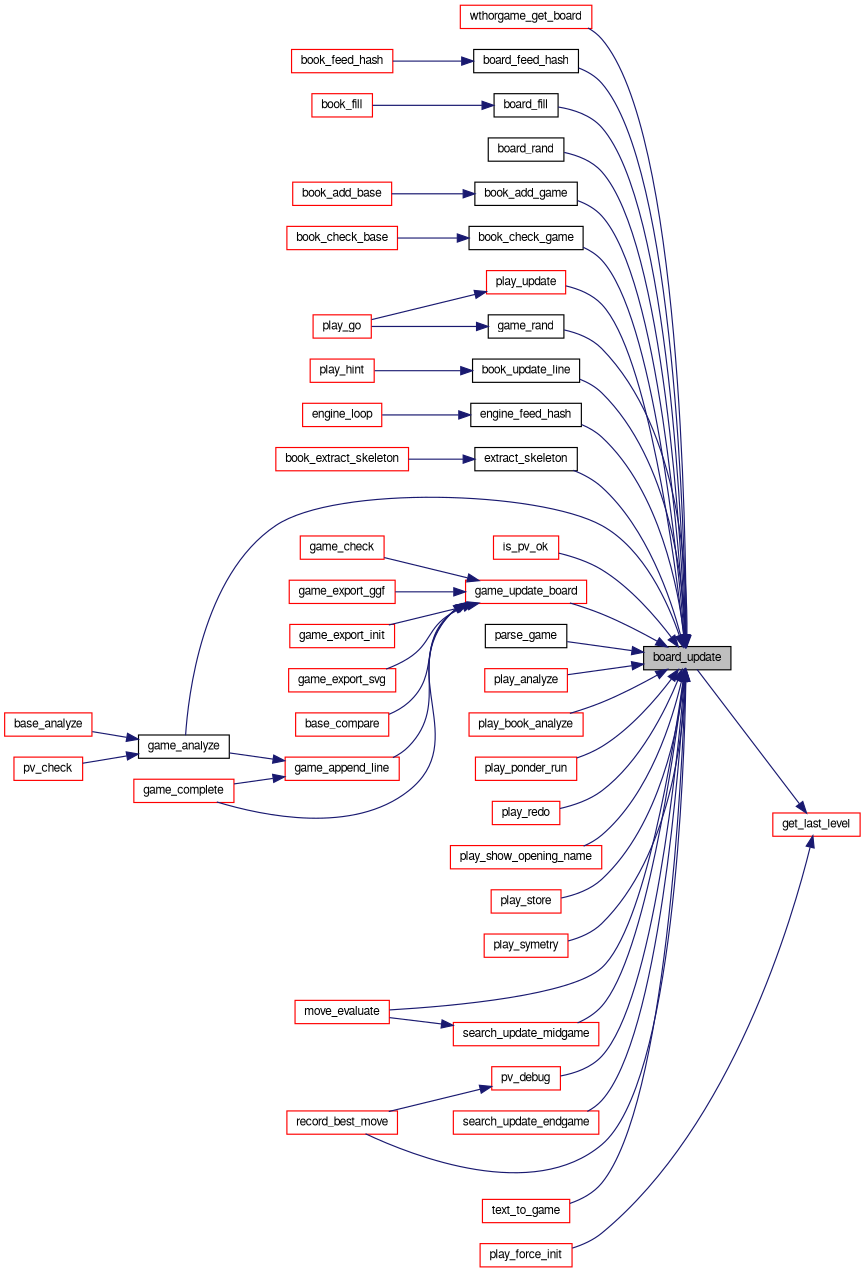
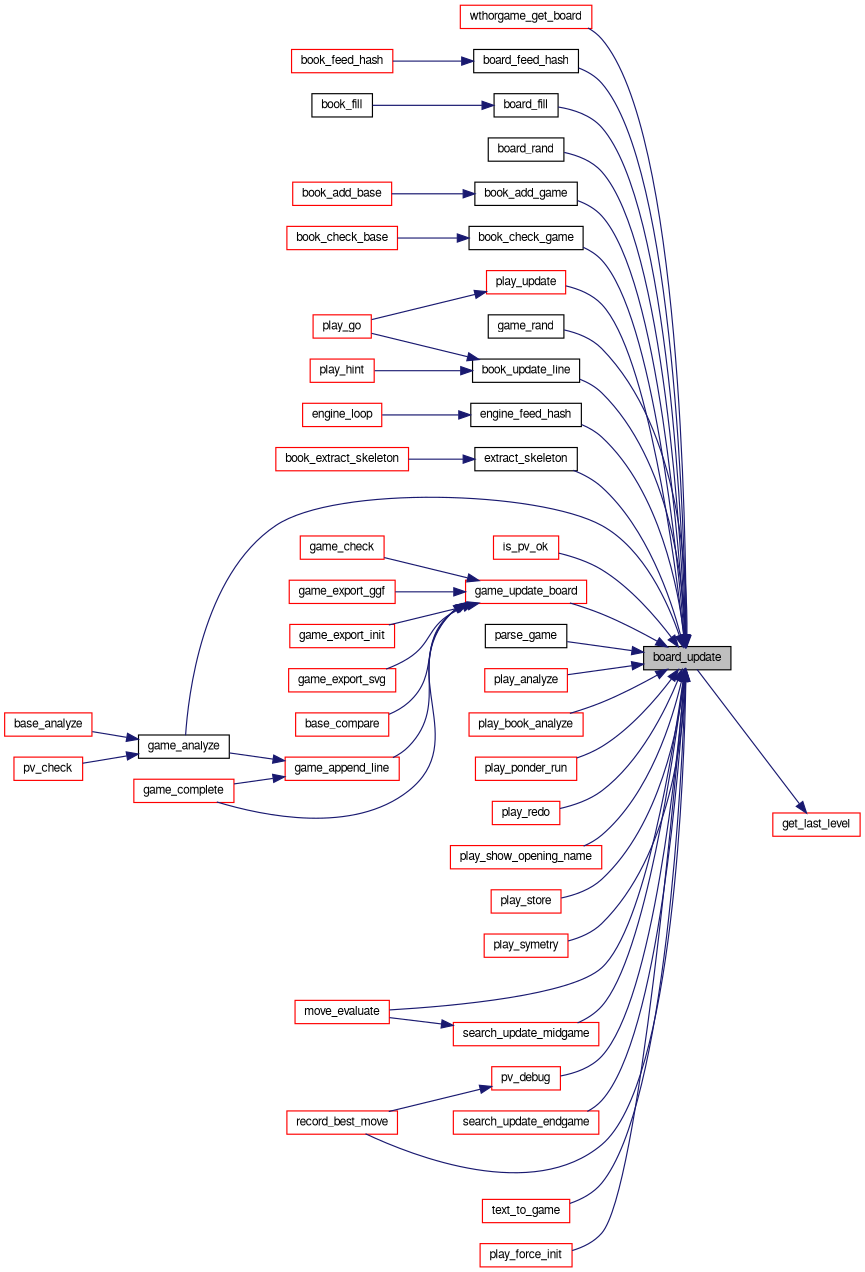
(342, 105) -> (342, 105)
(424, 326) -> (420, 345)
(726, 1071) -> (654, 977)
